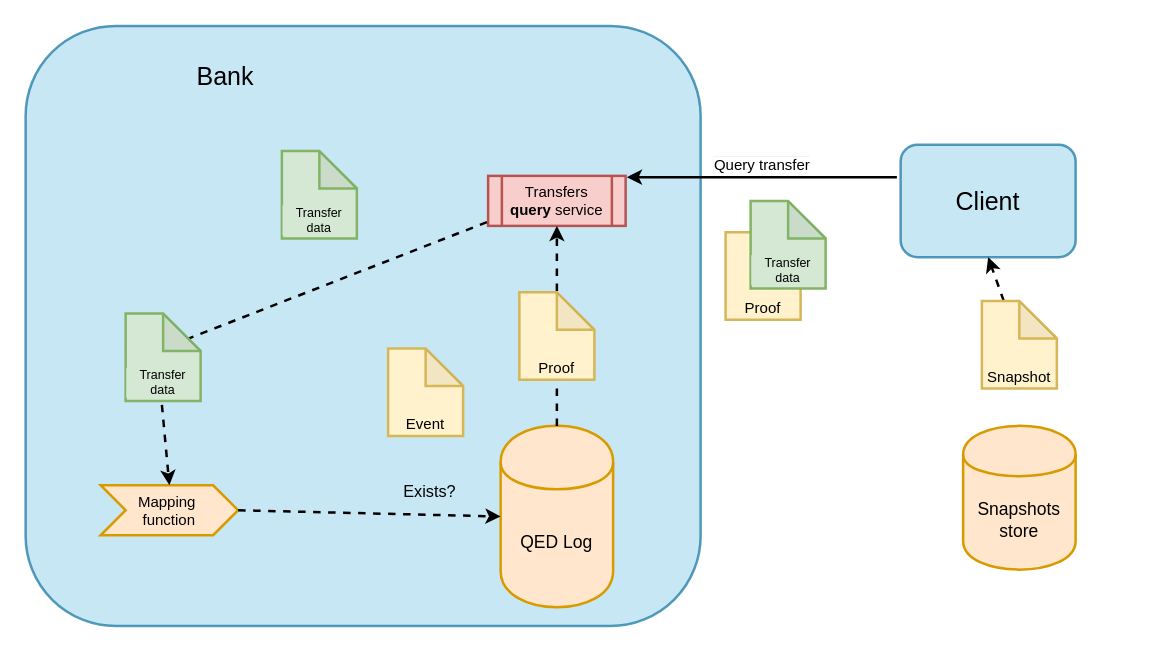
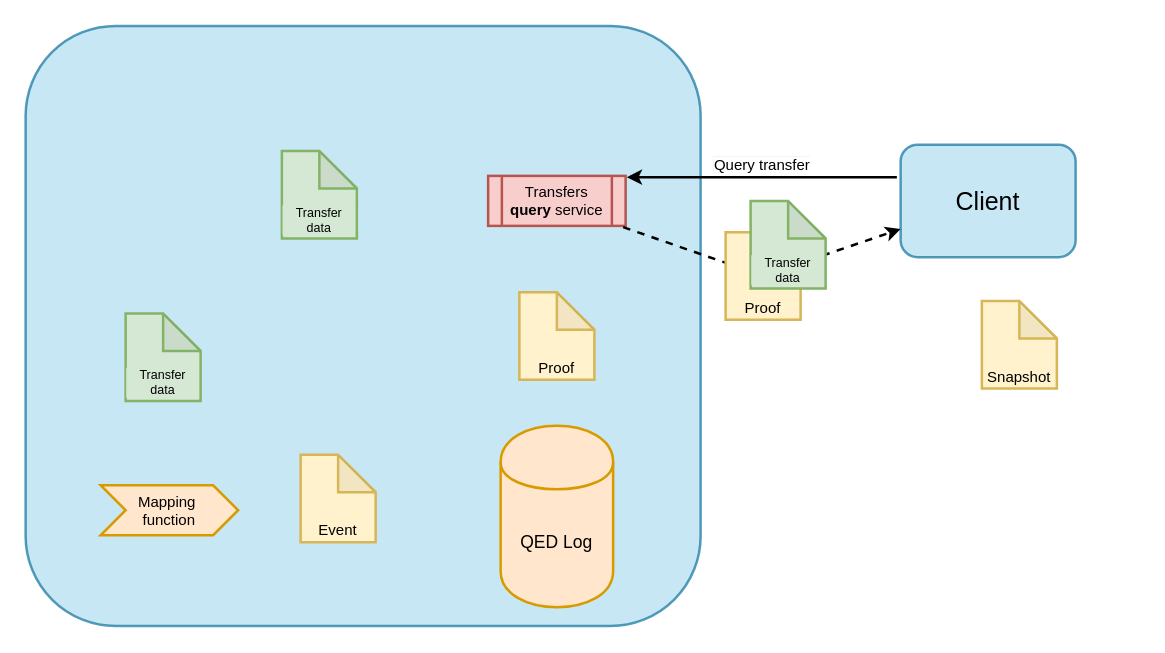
(226, 76) -> none
none -> (673, 244)
(557, 262) -> none
(338, 280) -> none
(998, 284) -> none
(426, 392) -> (338, 498)
(1019, 498) -> none
(364, 513) -> none
